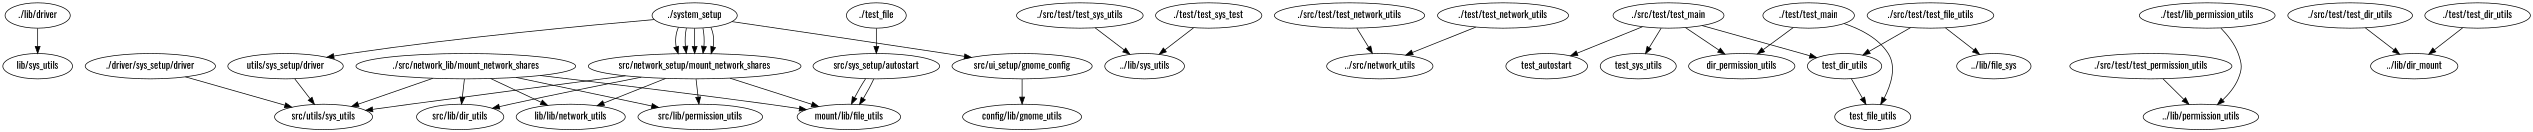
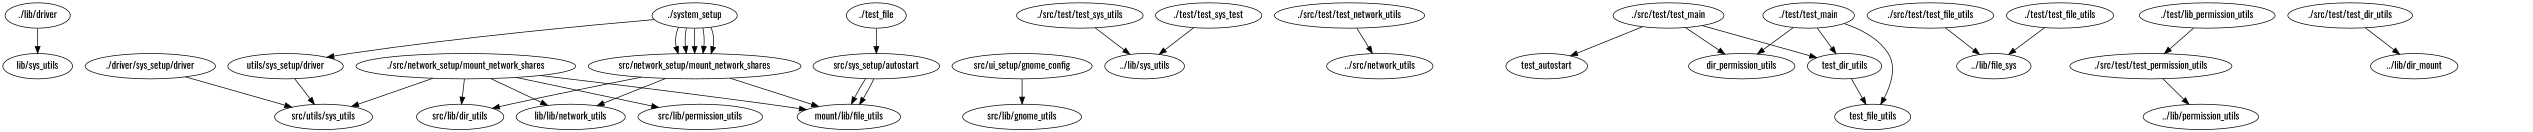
(1503, 15) -> none
none -> (2060, 15)
(2478, 15) -> none
(848, 39) -> none
(1890, 40) -> (1825, 38)
(2241, 64) -> (2182, 39)
(466, 66) -> (466, 66)
(1638, 66) -> none
(697, 88) -> none
(499, 92) -> none
(1022, 117) -> (1022, 117)
